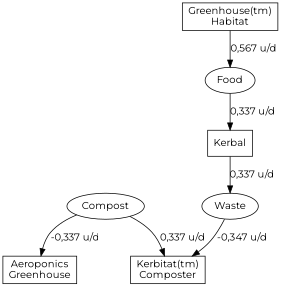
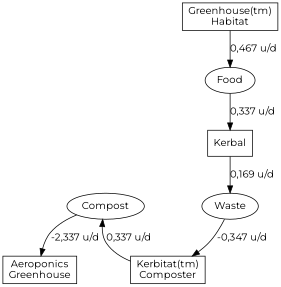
(254, 49) -> (254, 49)
(252, 175) -> (252, 175)
(149, 230) -> (111, 248)
(75, 238) -> (75, 238)
